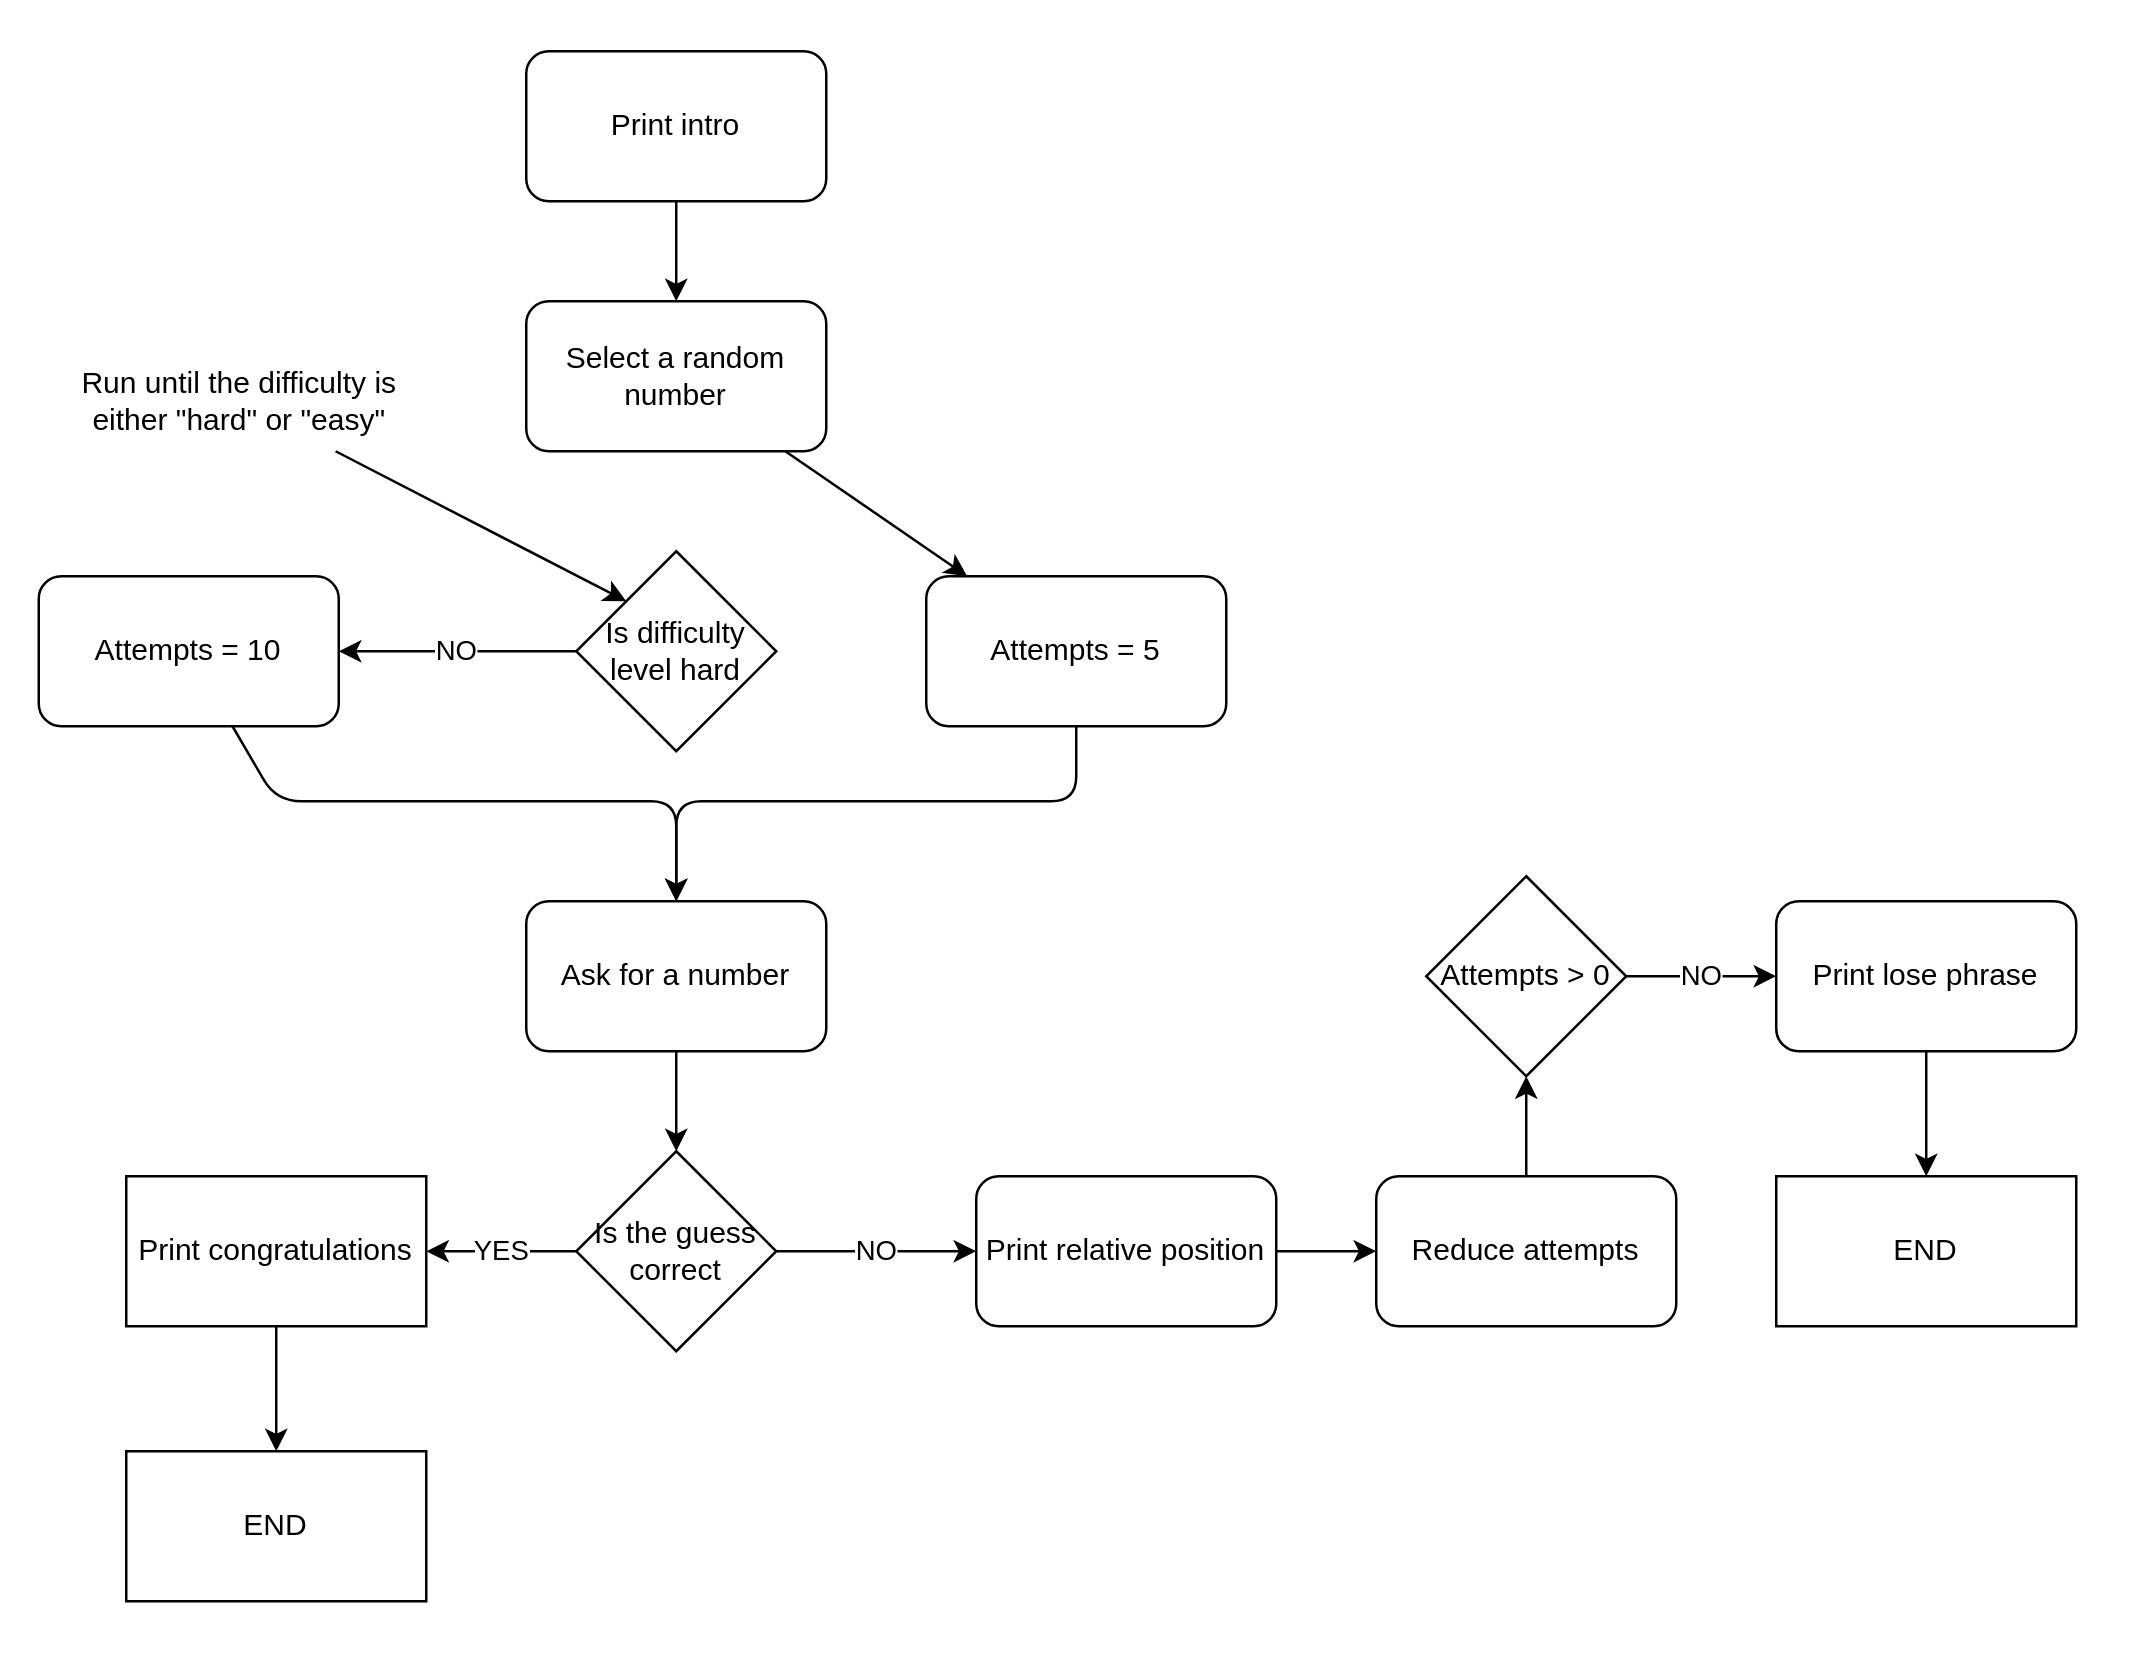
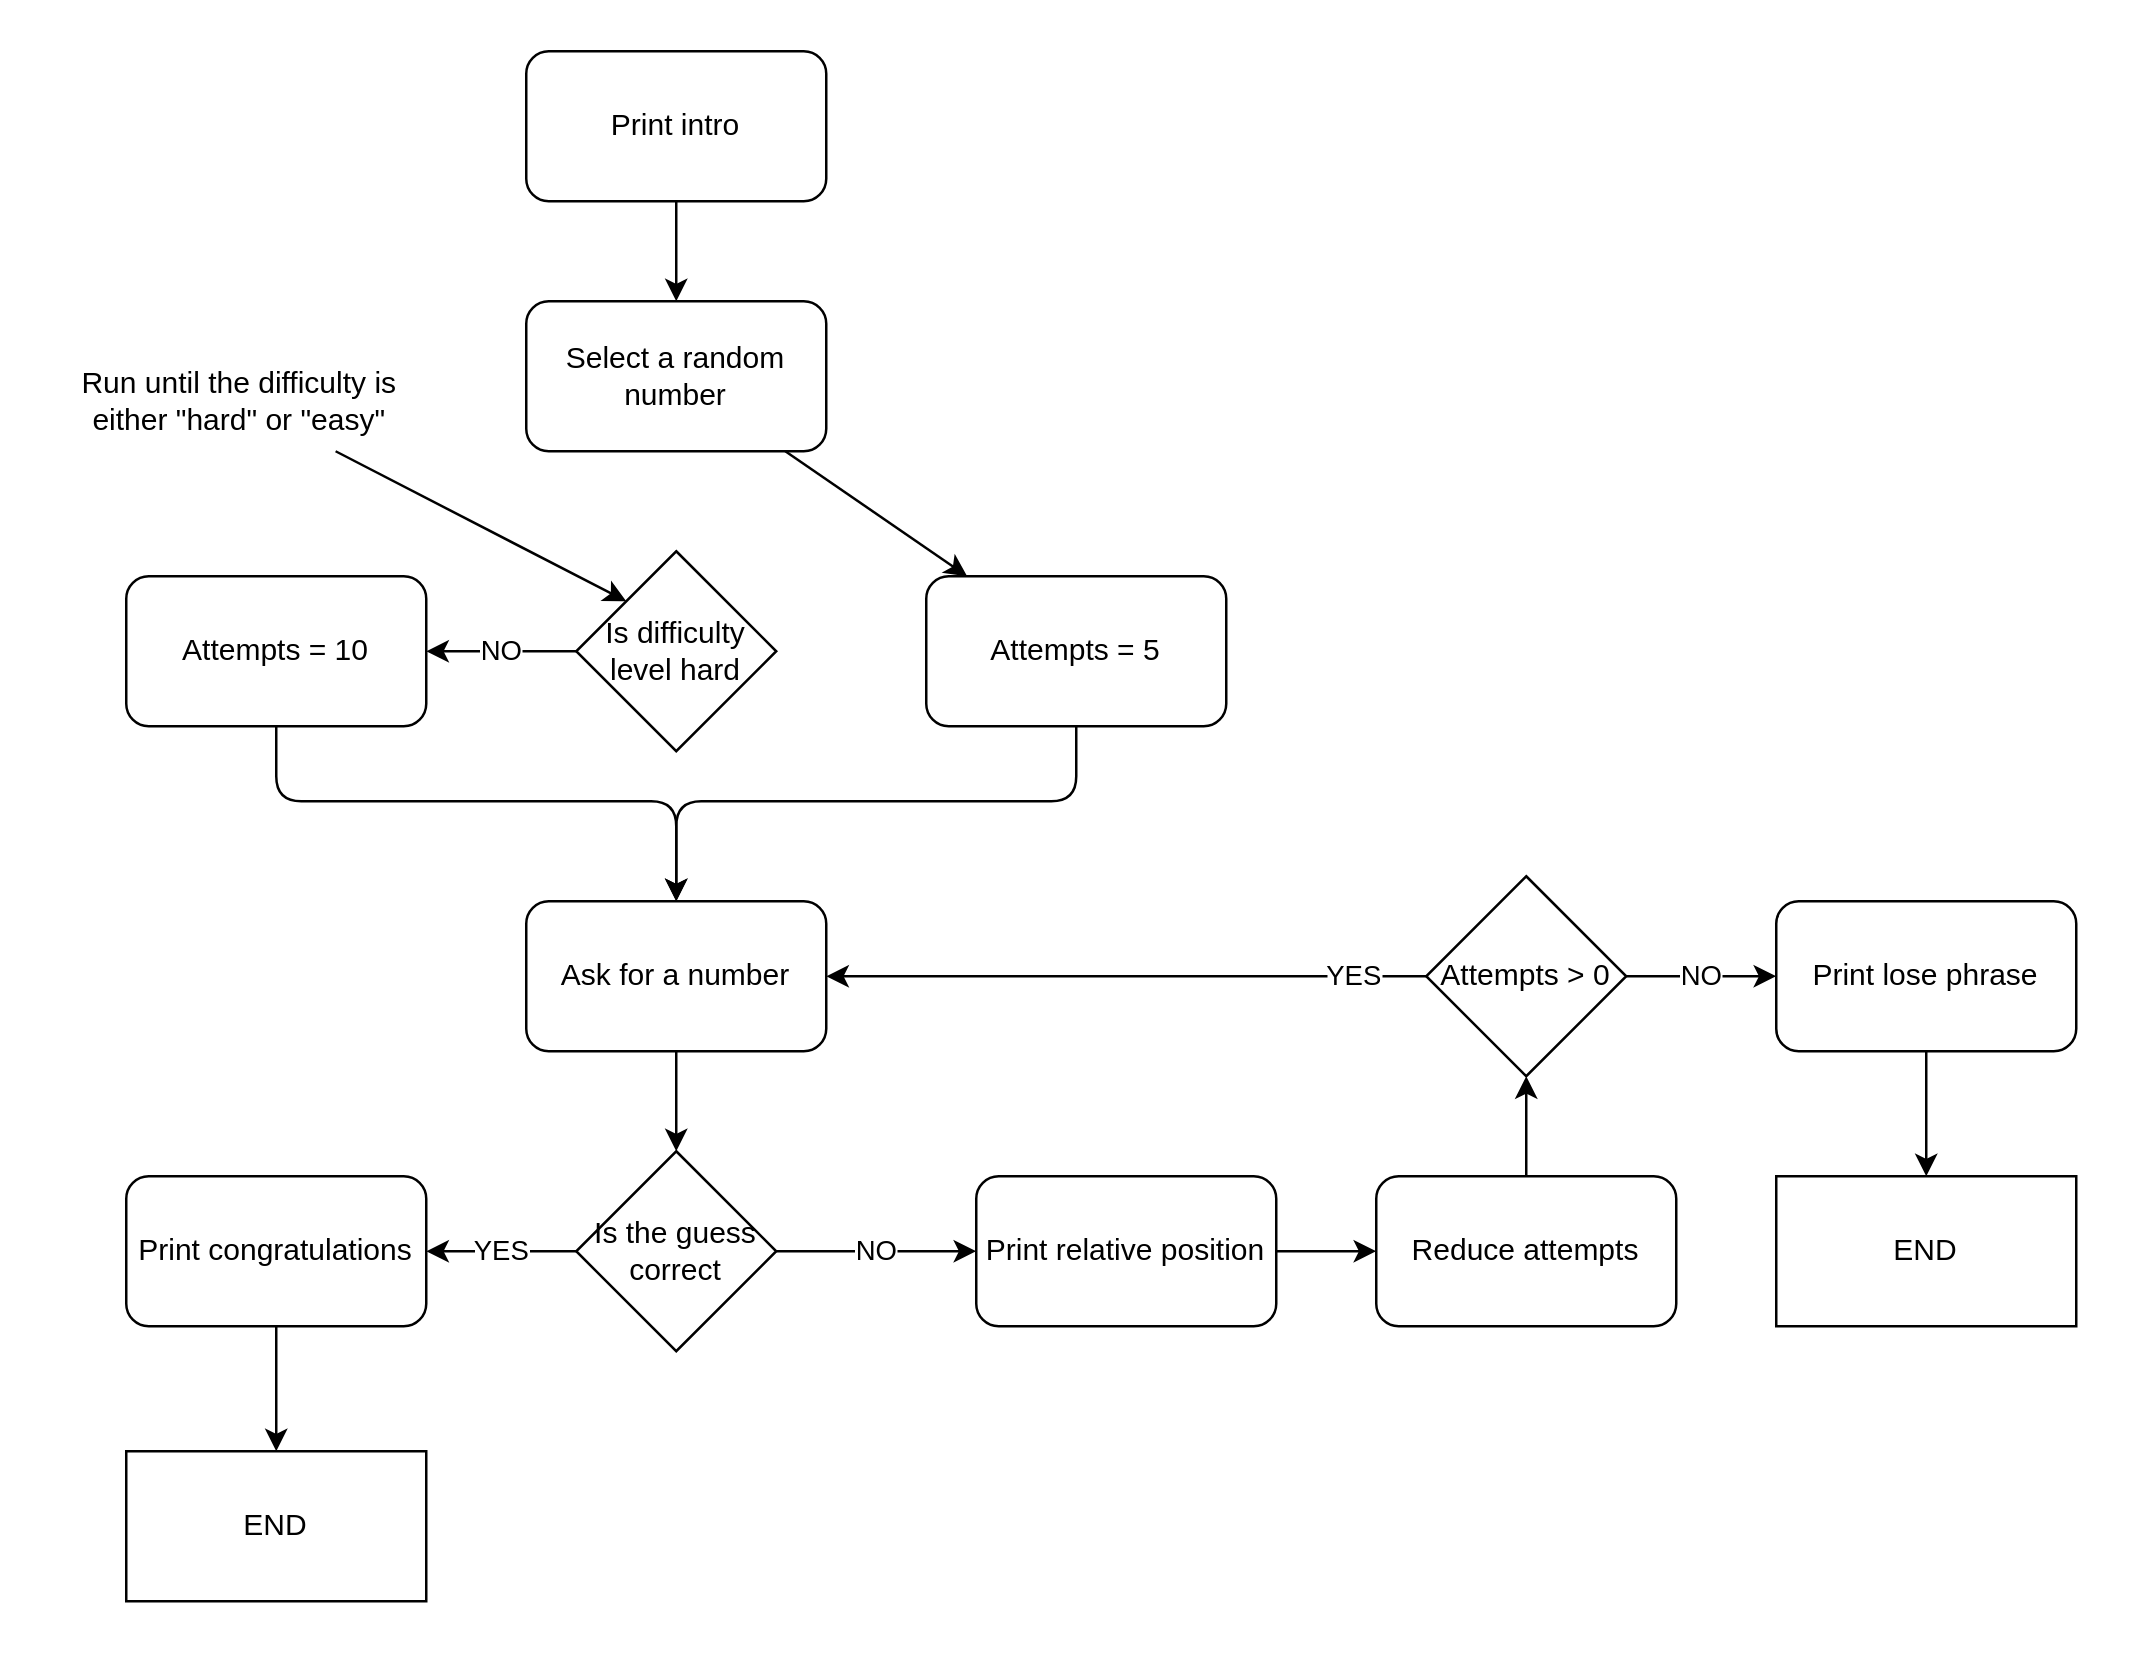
(189, 651) -> (276, 651)
none -> (1134, 976)
(276, 1251) -> (276, 1251)
